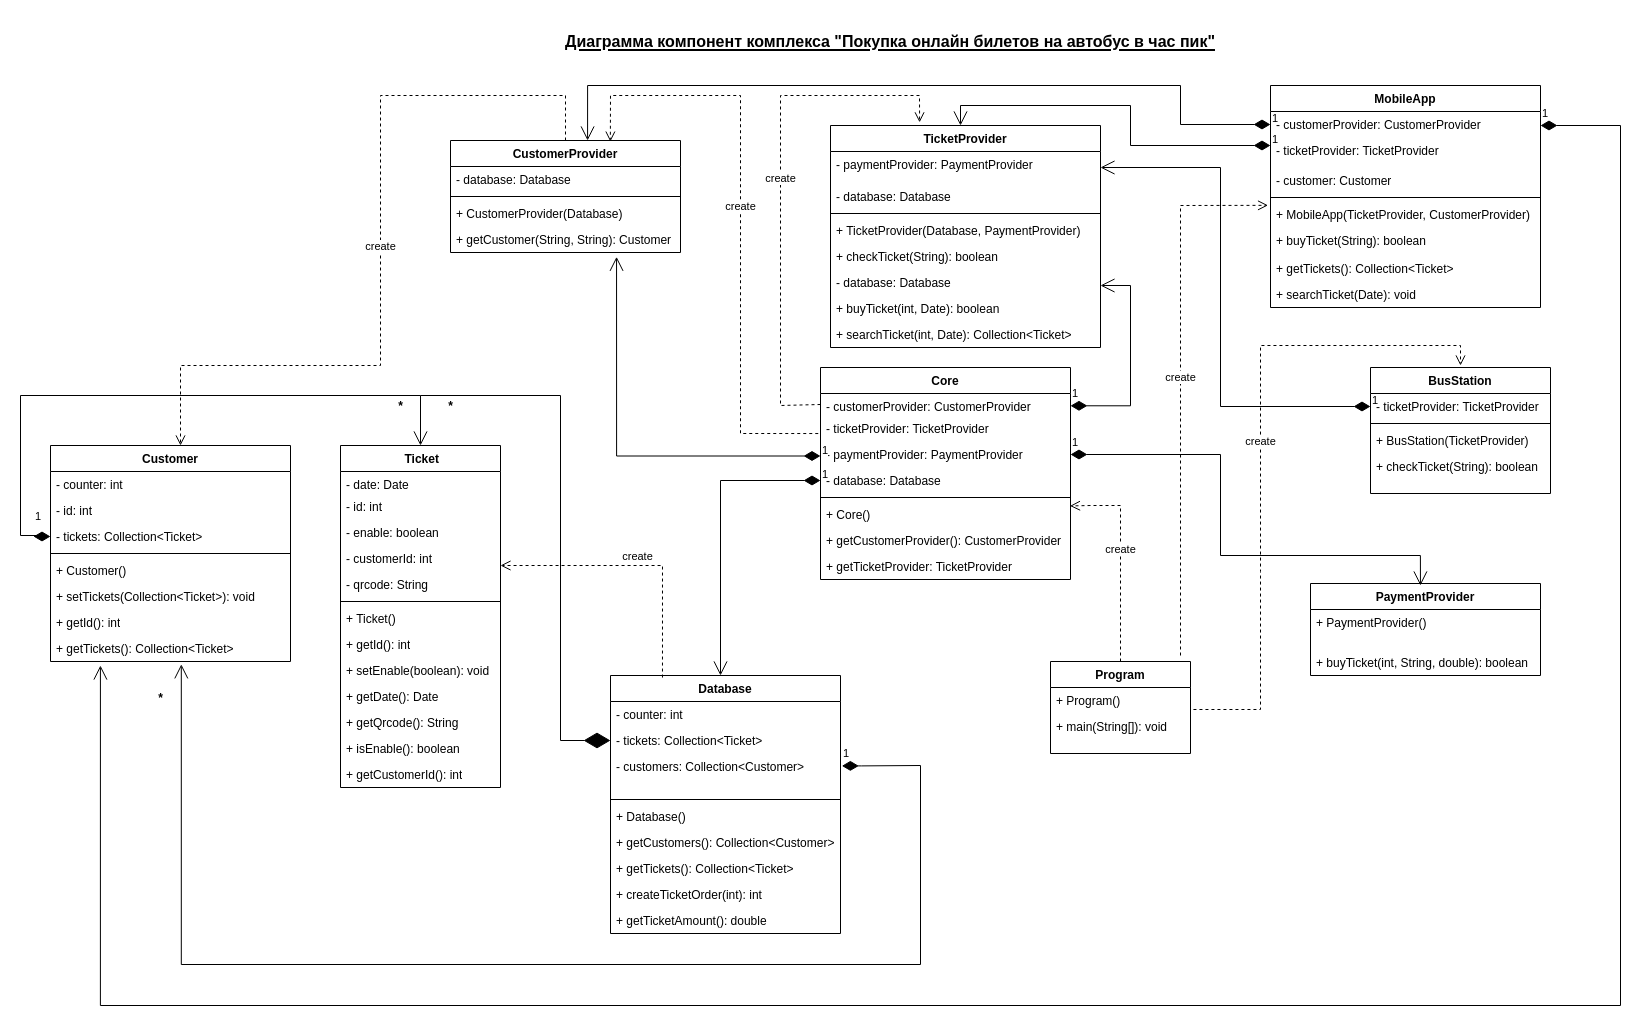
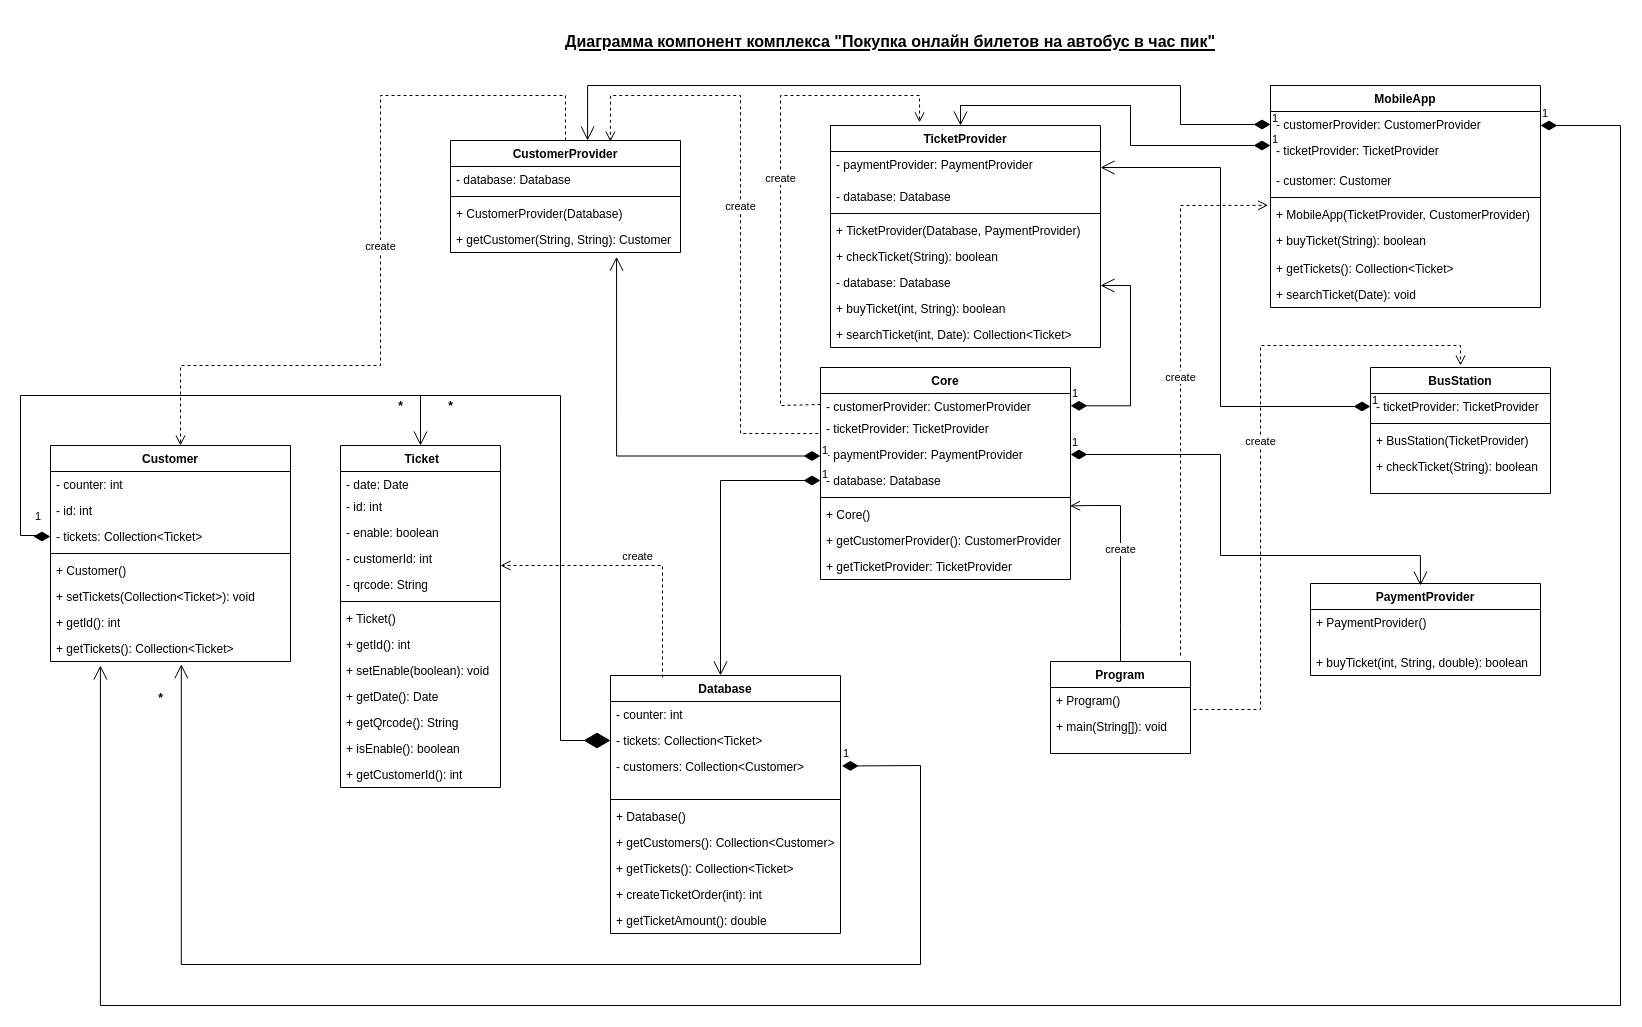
(928, 310) -> (933, 310)
(1121, 608) -> (1121, 608)
